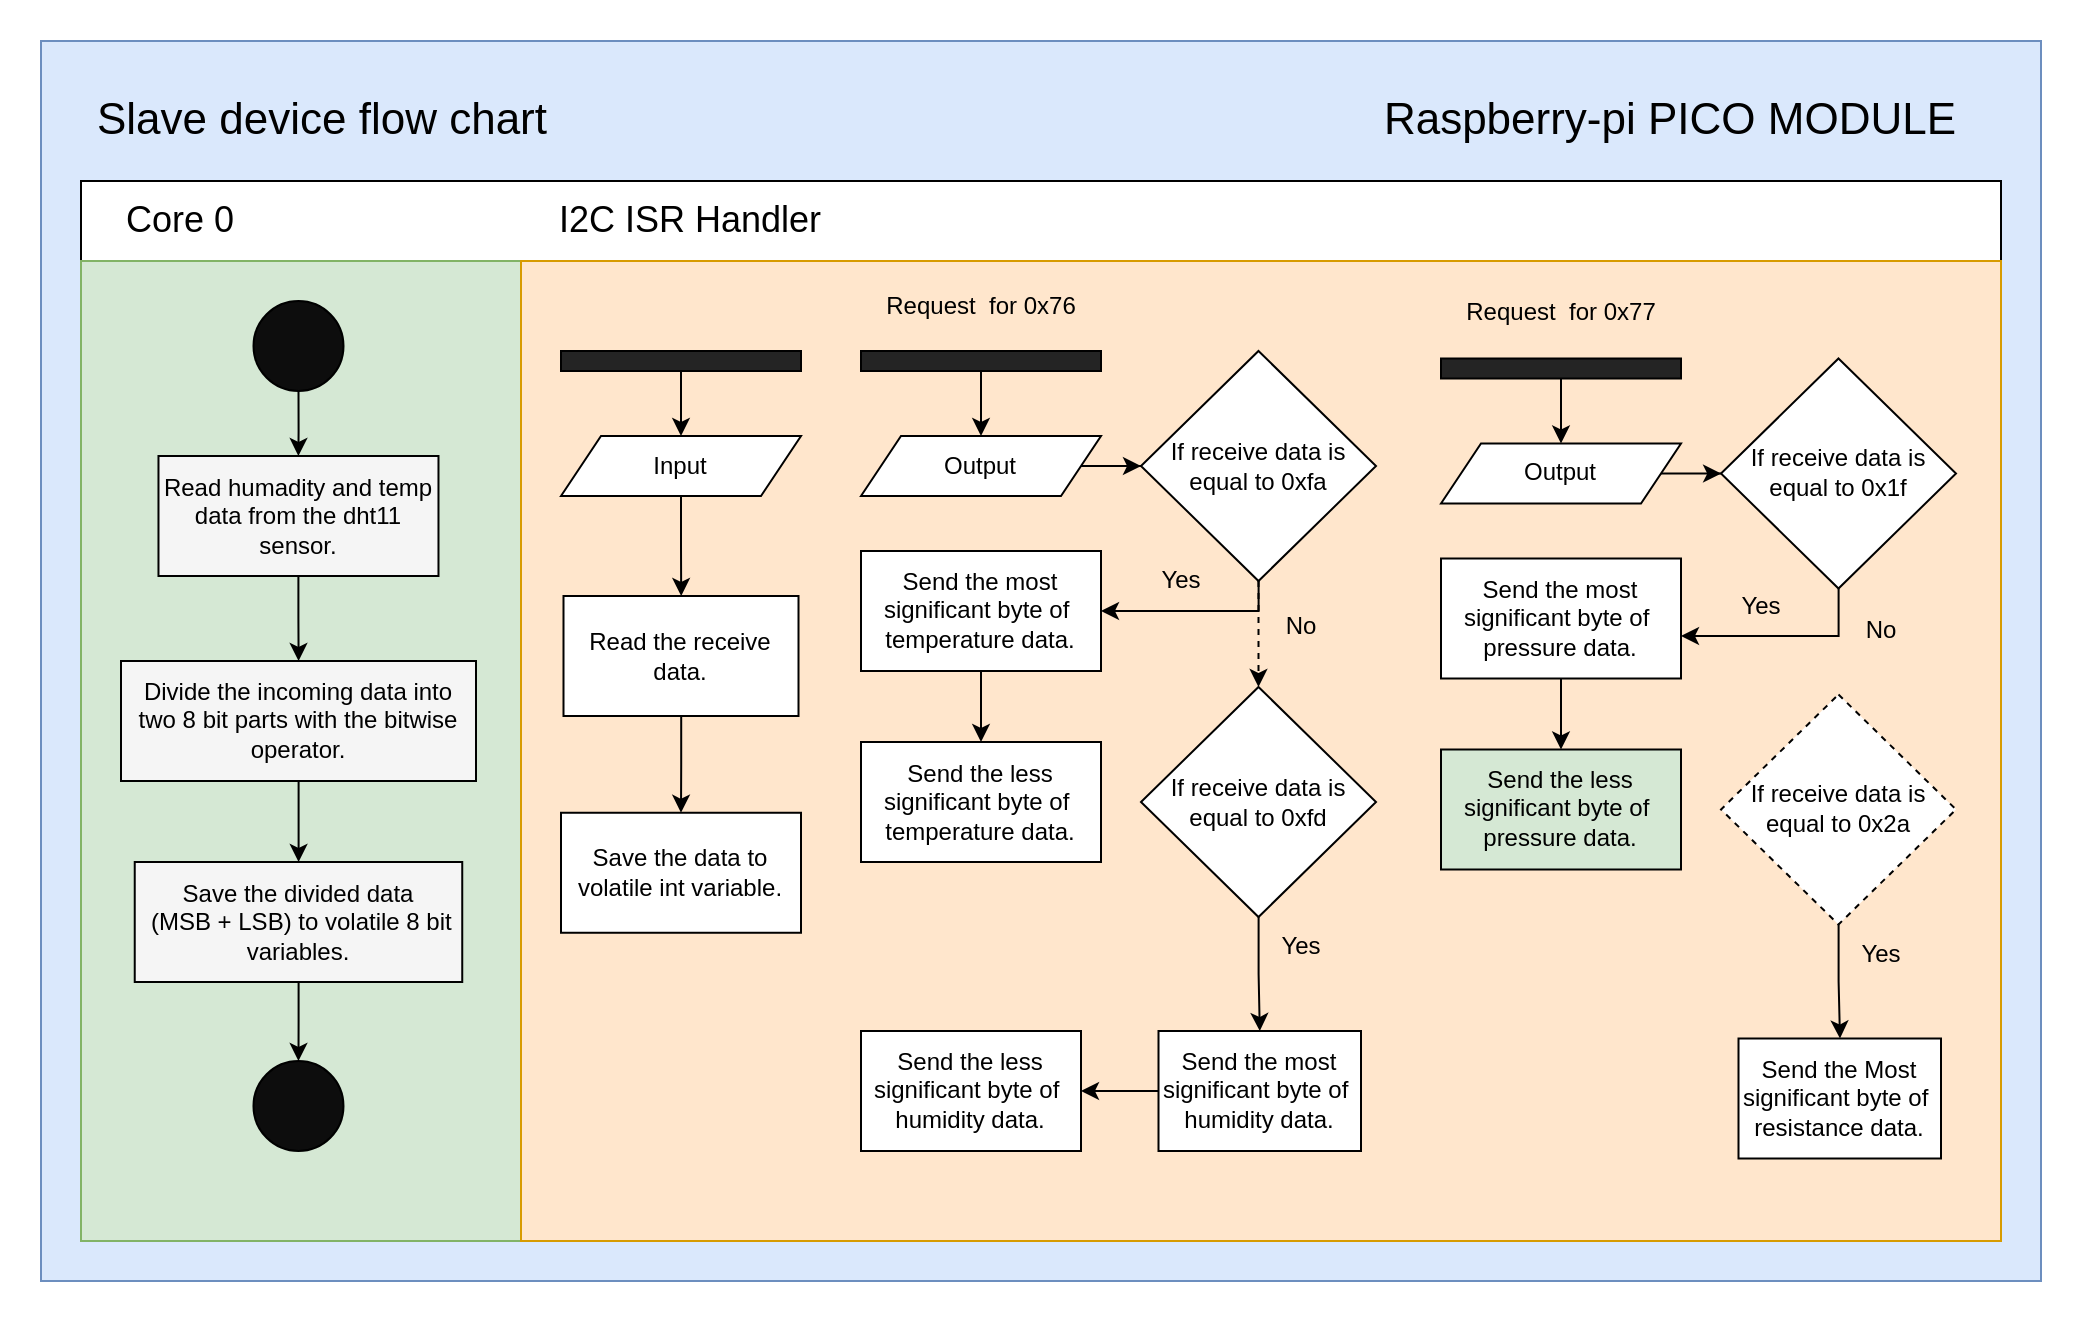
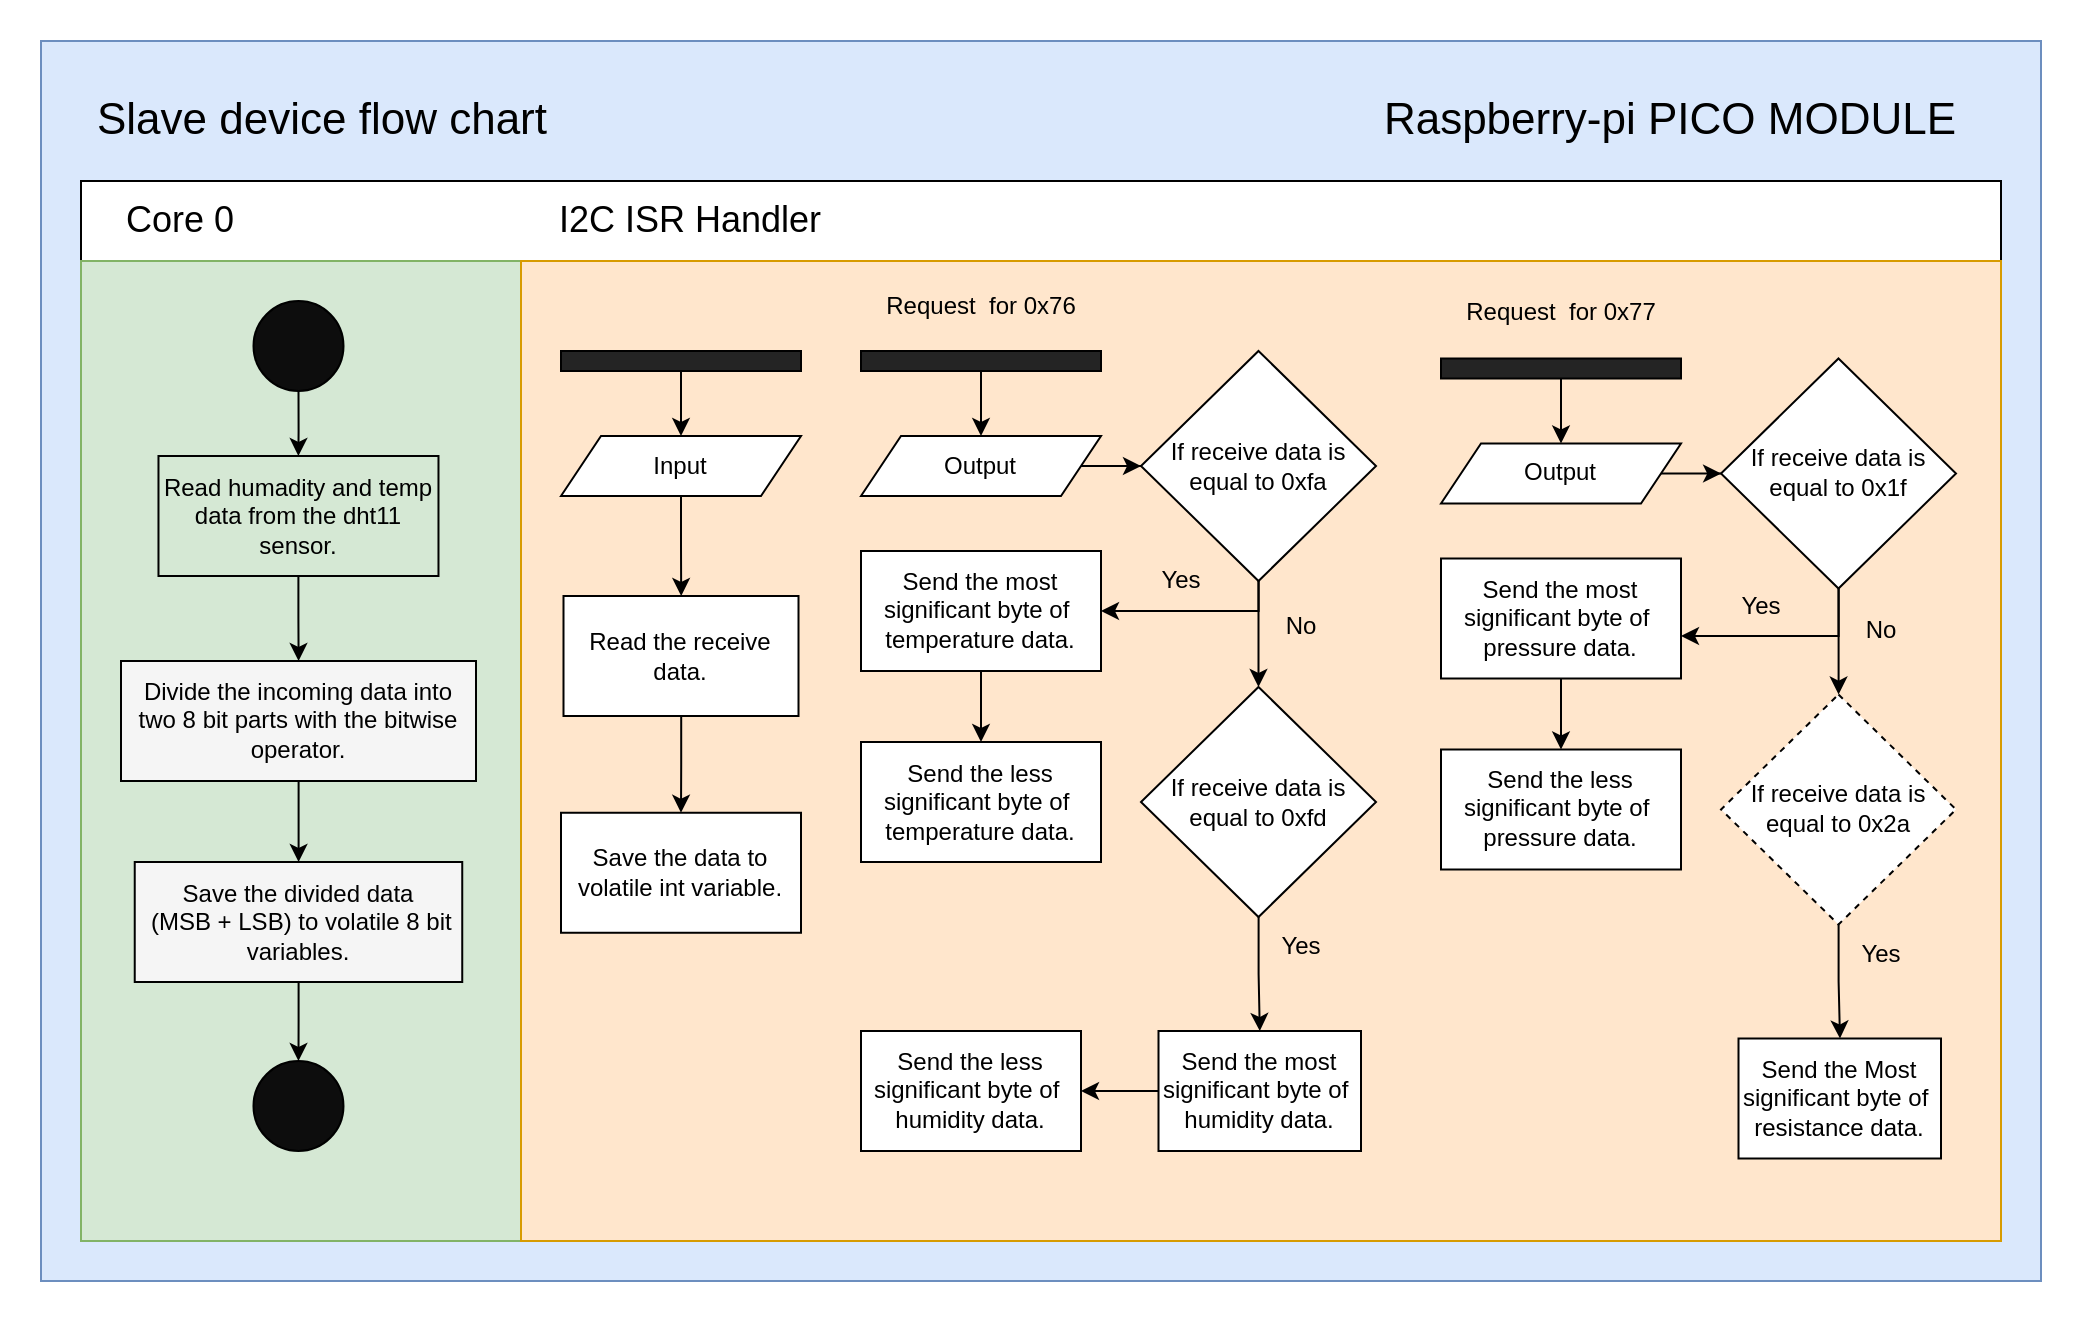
(298, 516) -> (298, 516)
(1259, 645) -> (1259, 645)
none -> (1839, 660)
(1561, 810) -> (1561, 810)
